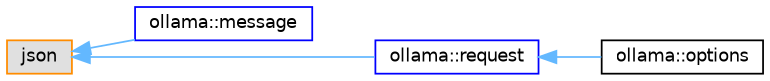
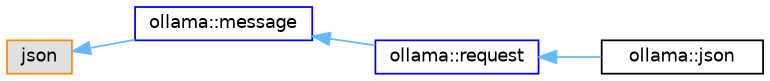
(232, 57) -> (352, 42)
(682, 57) -> (682, 57)
